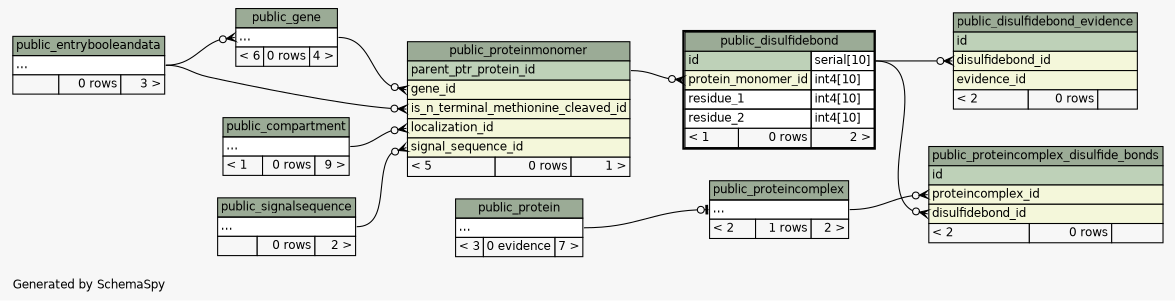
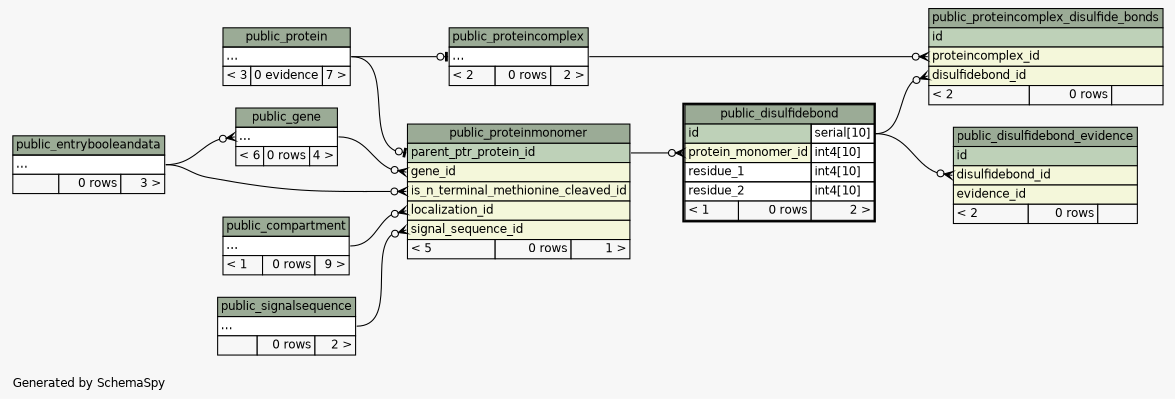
none -> (378, 99)
(788, 228) -> (528, 75)
